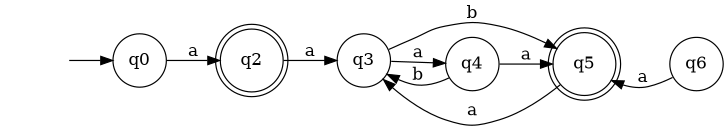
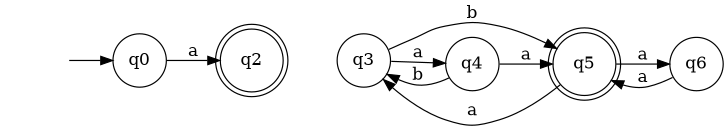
(304, 60) -> none
none -> (637, 64)
